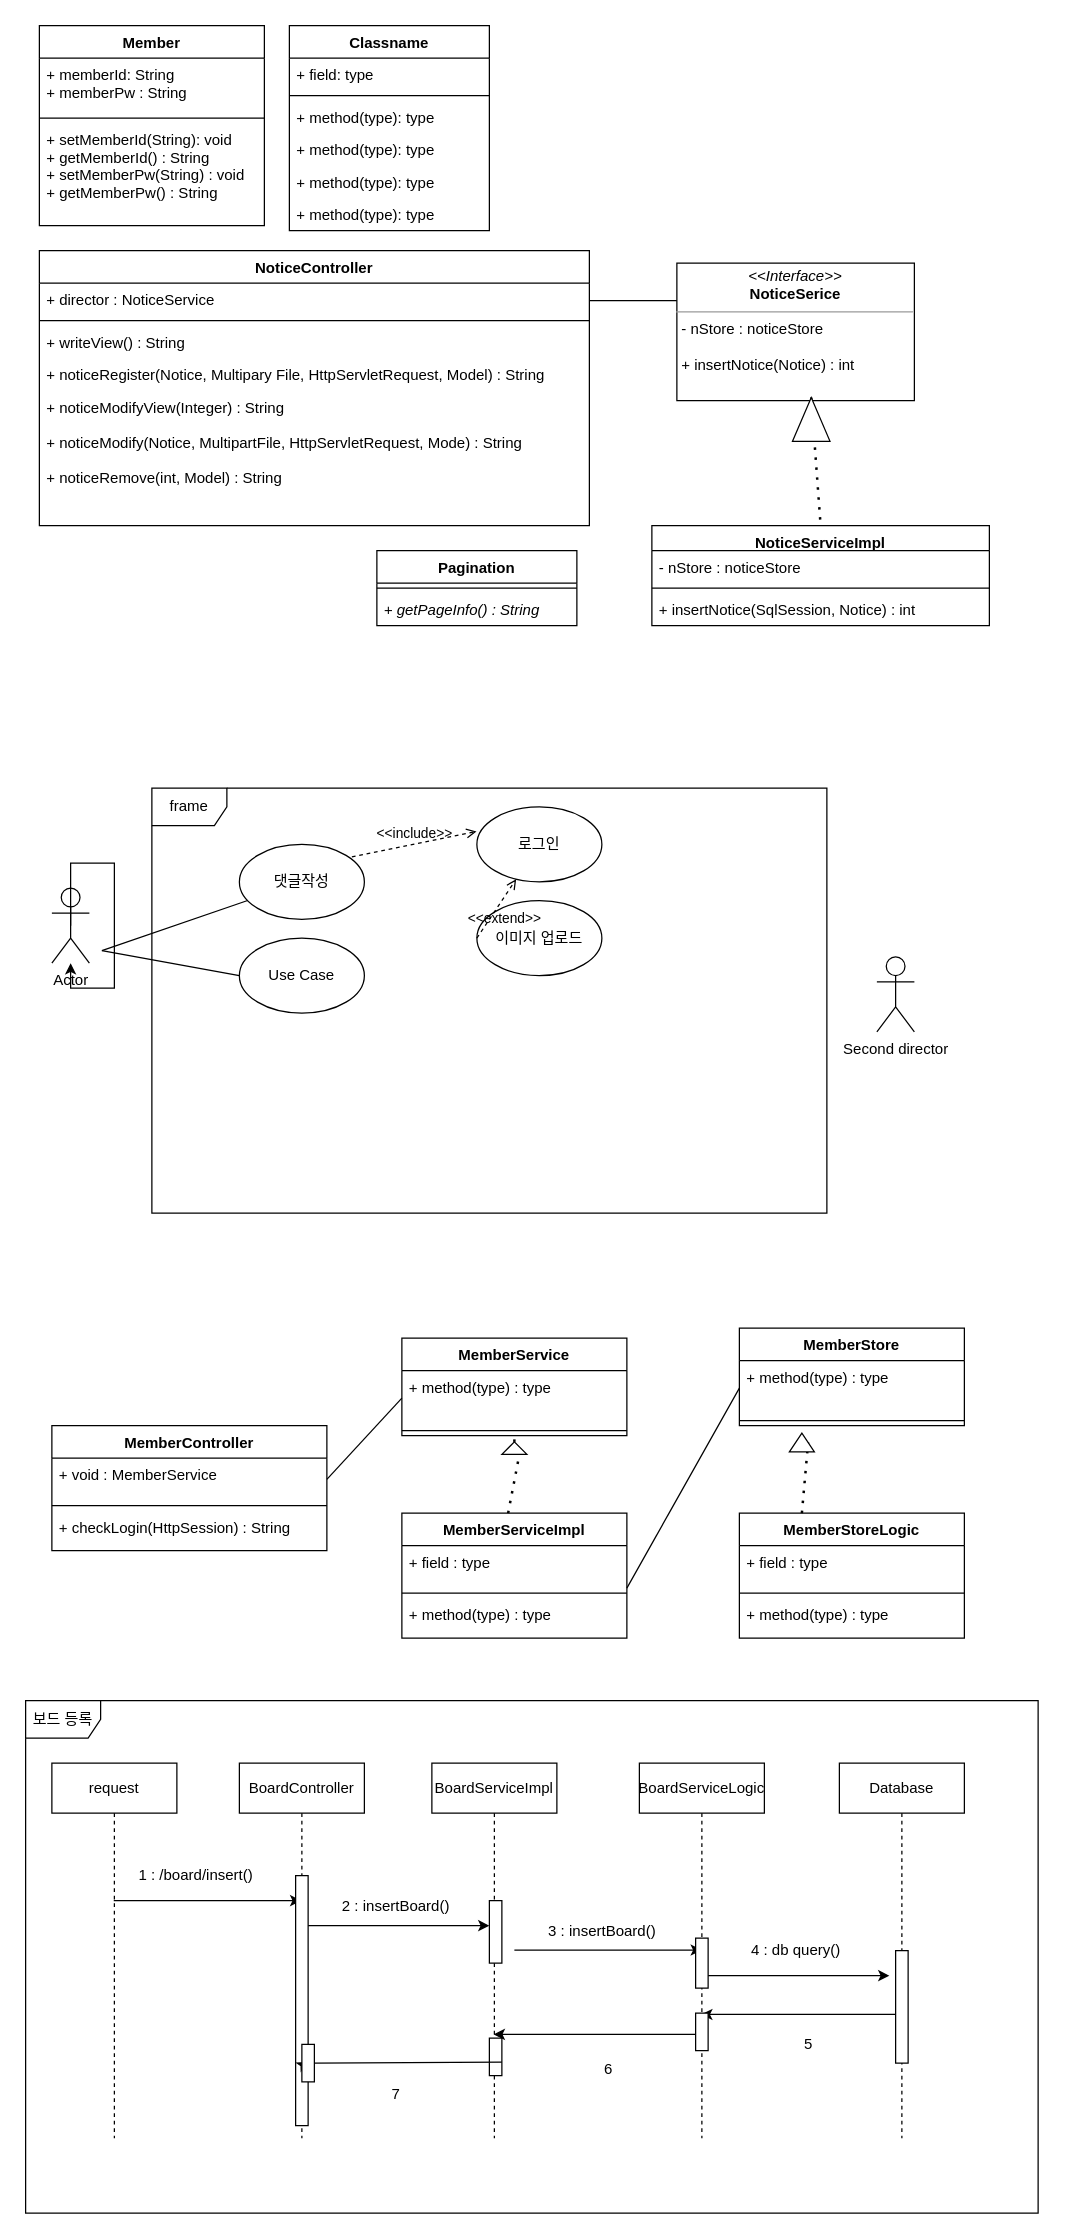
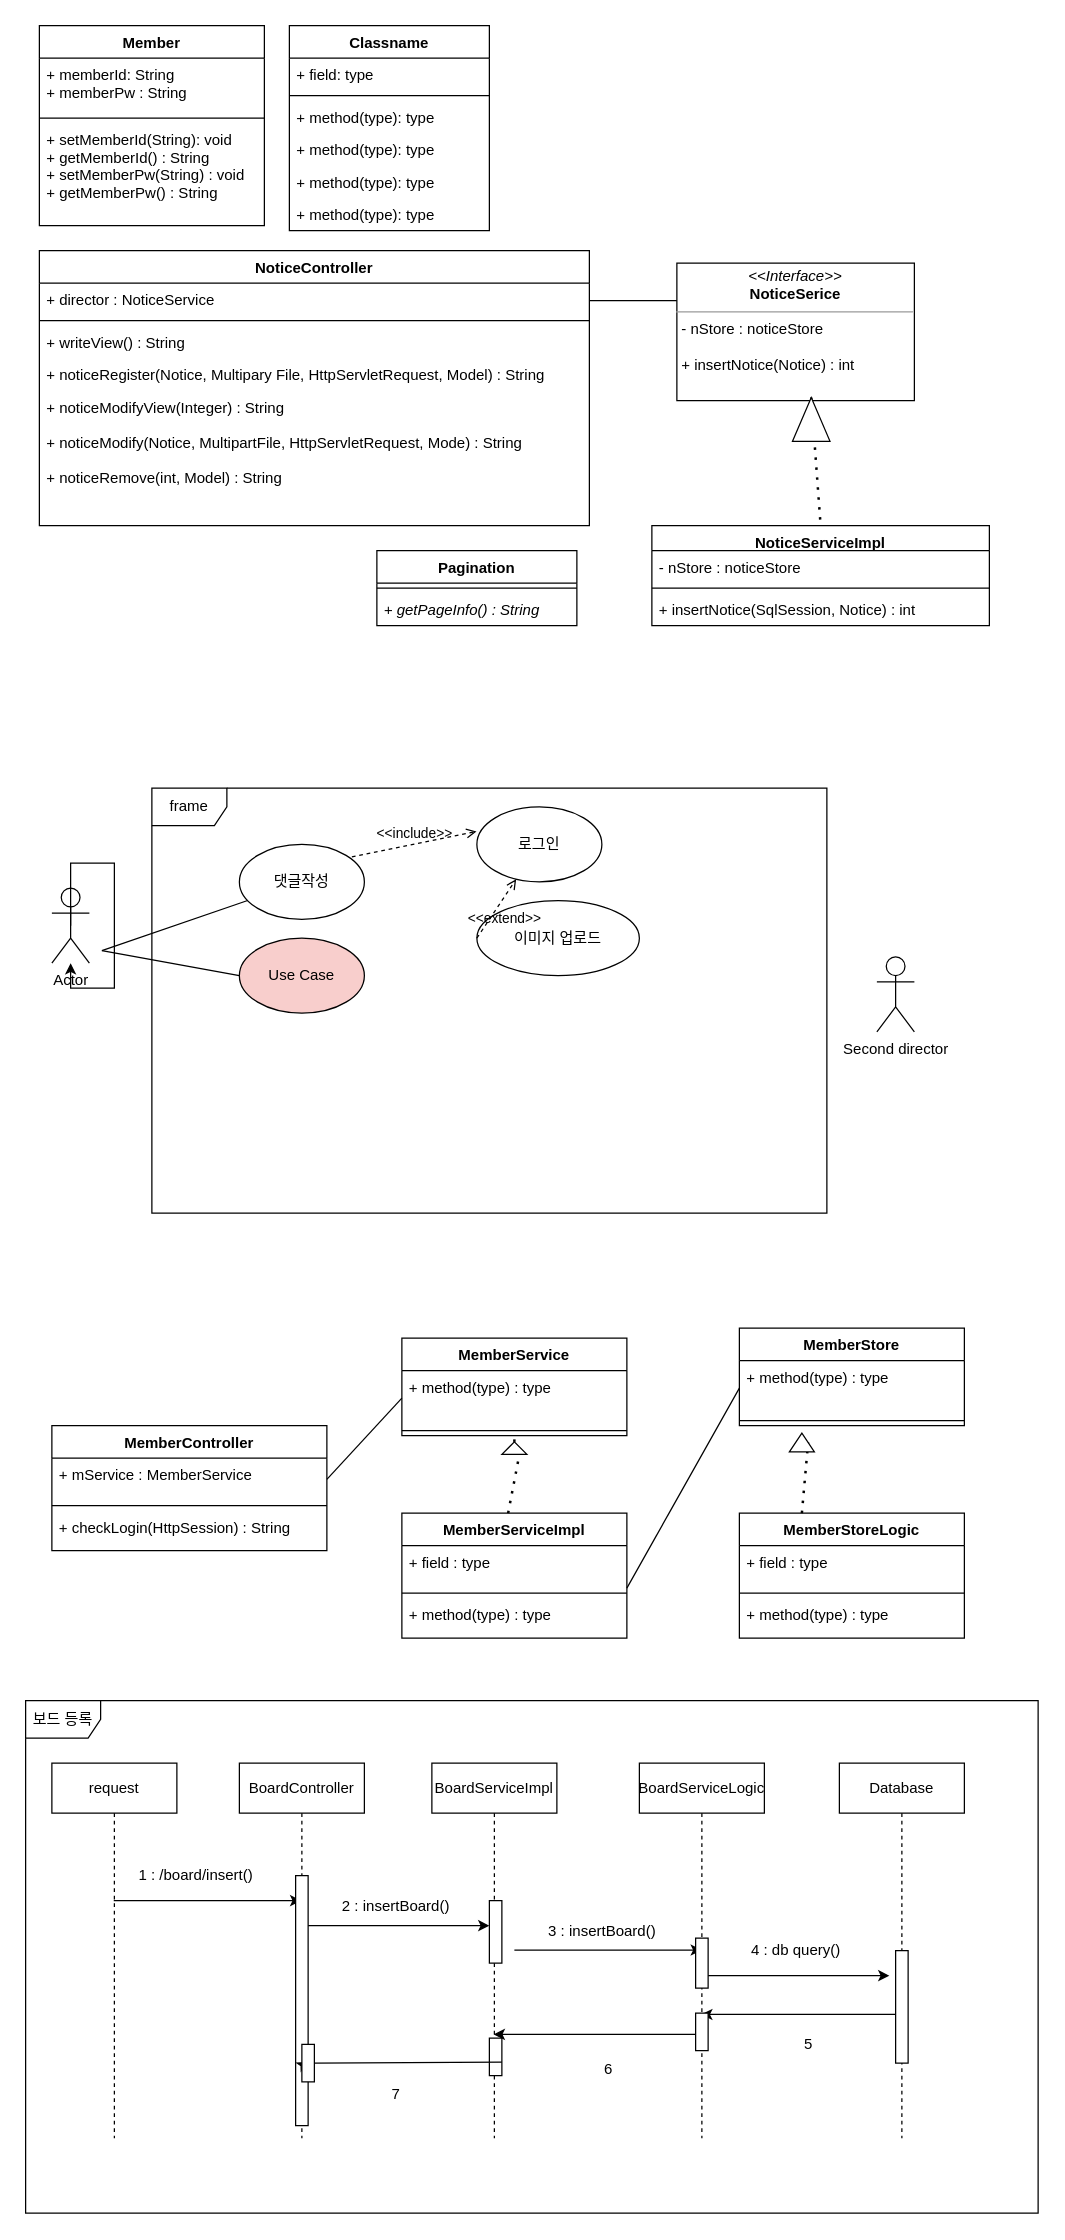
(539, 938) -> (558, 938)
(302, 976) -> (302, 976)
(139, 1475) -> (156, 1475)
